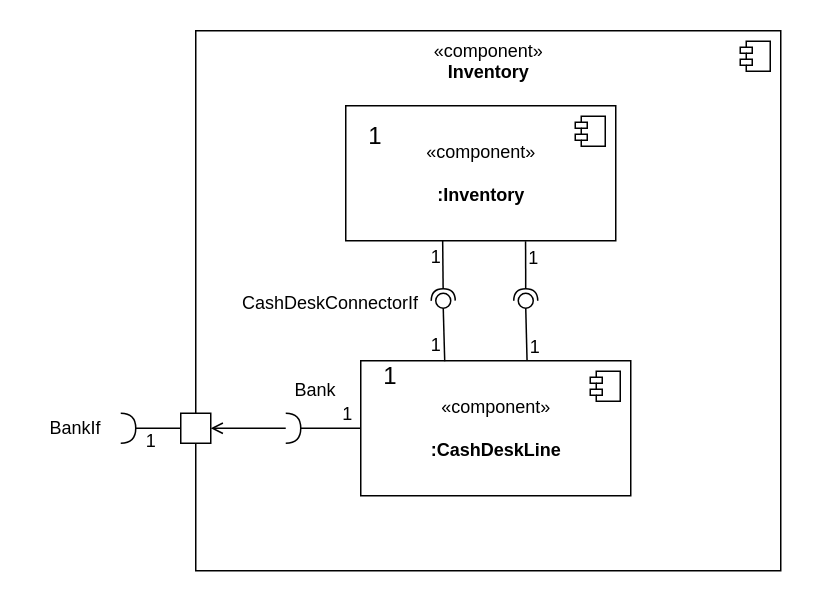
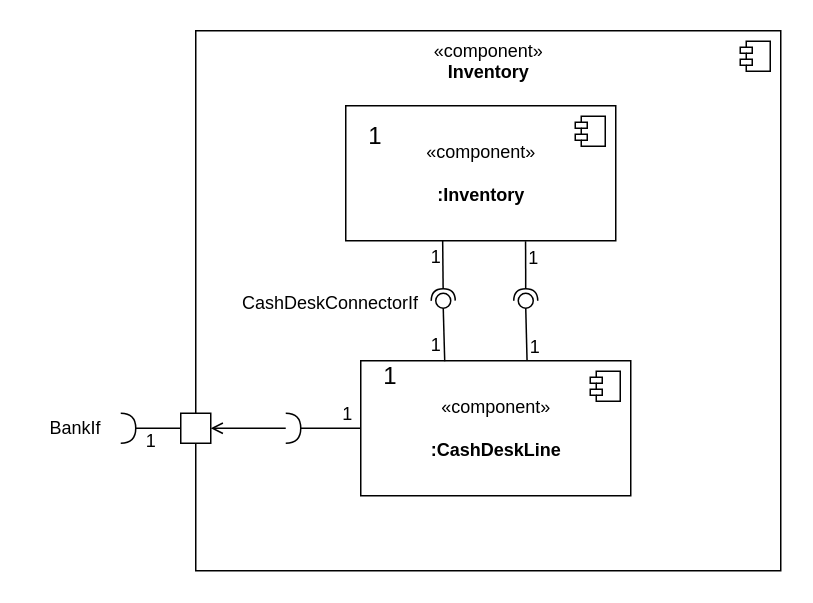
(316, 391) -> none
